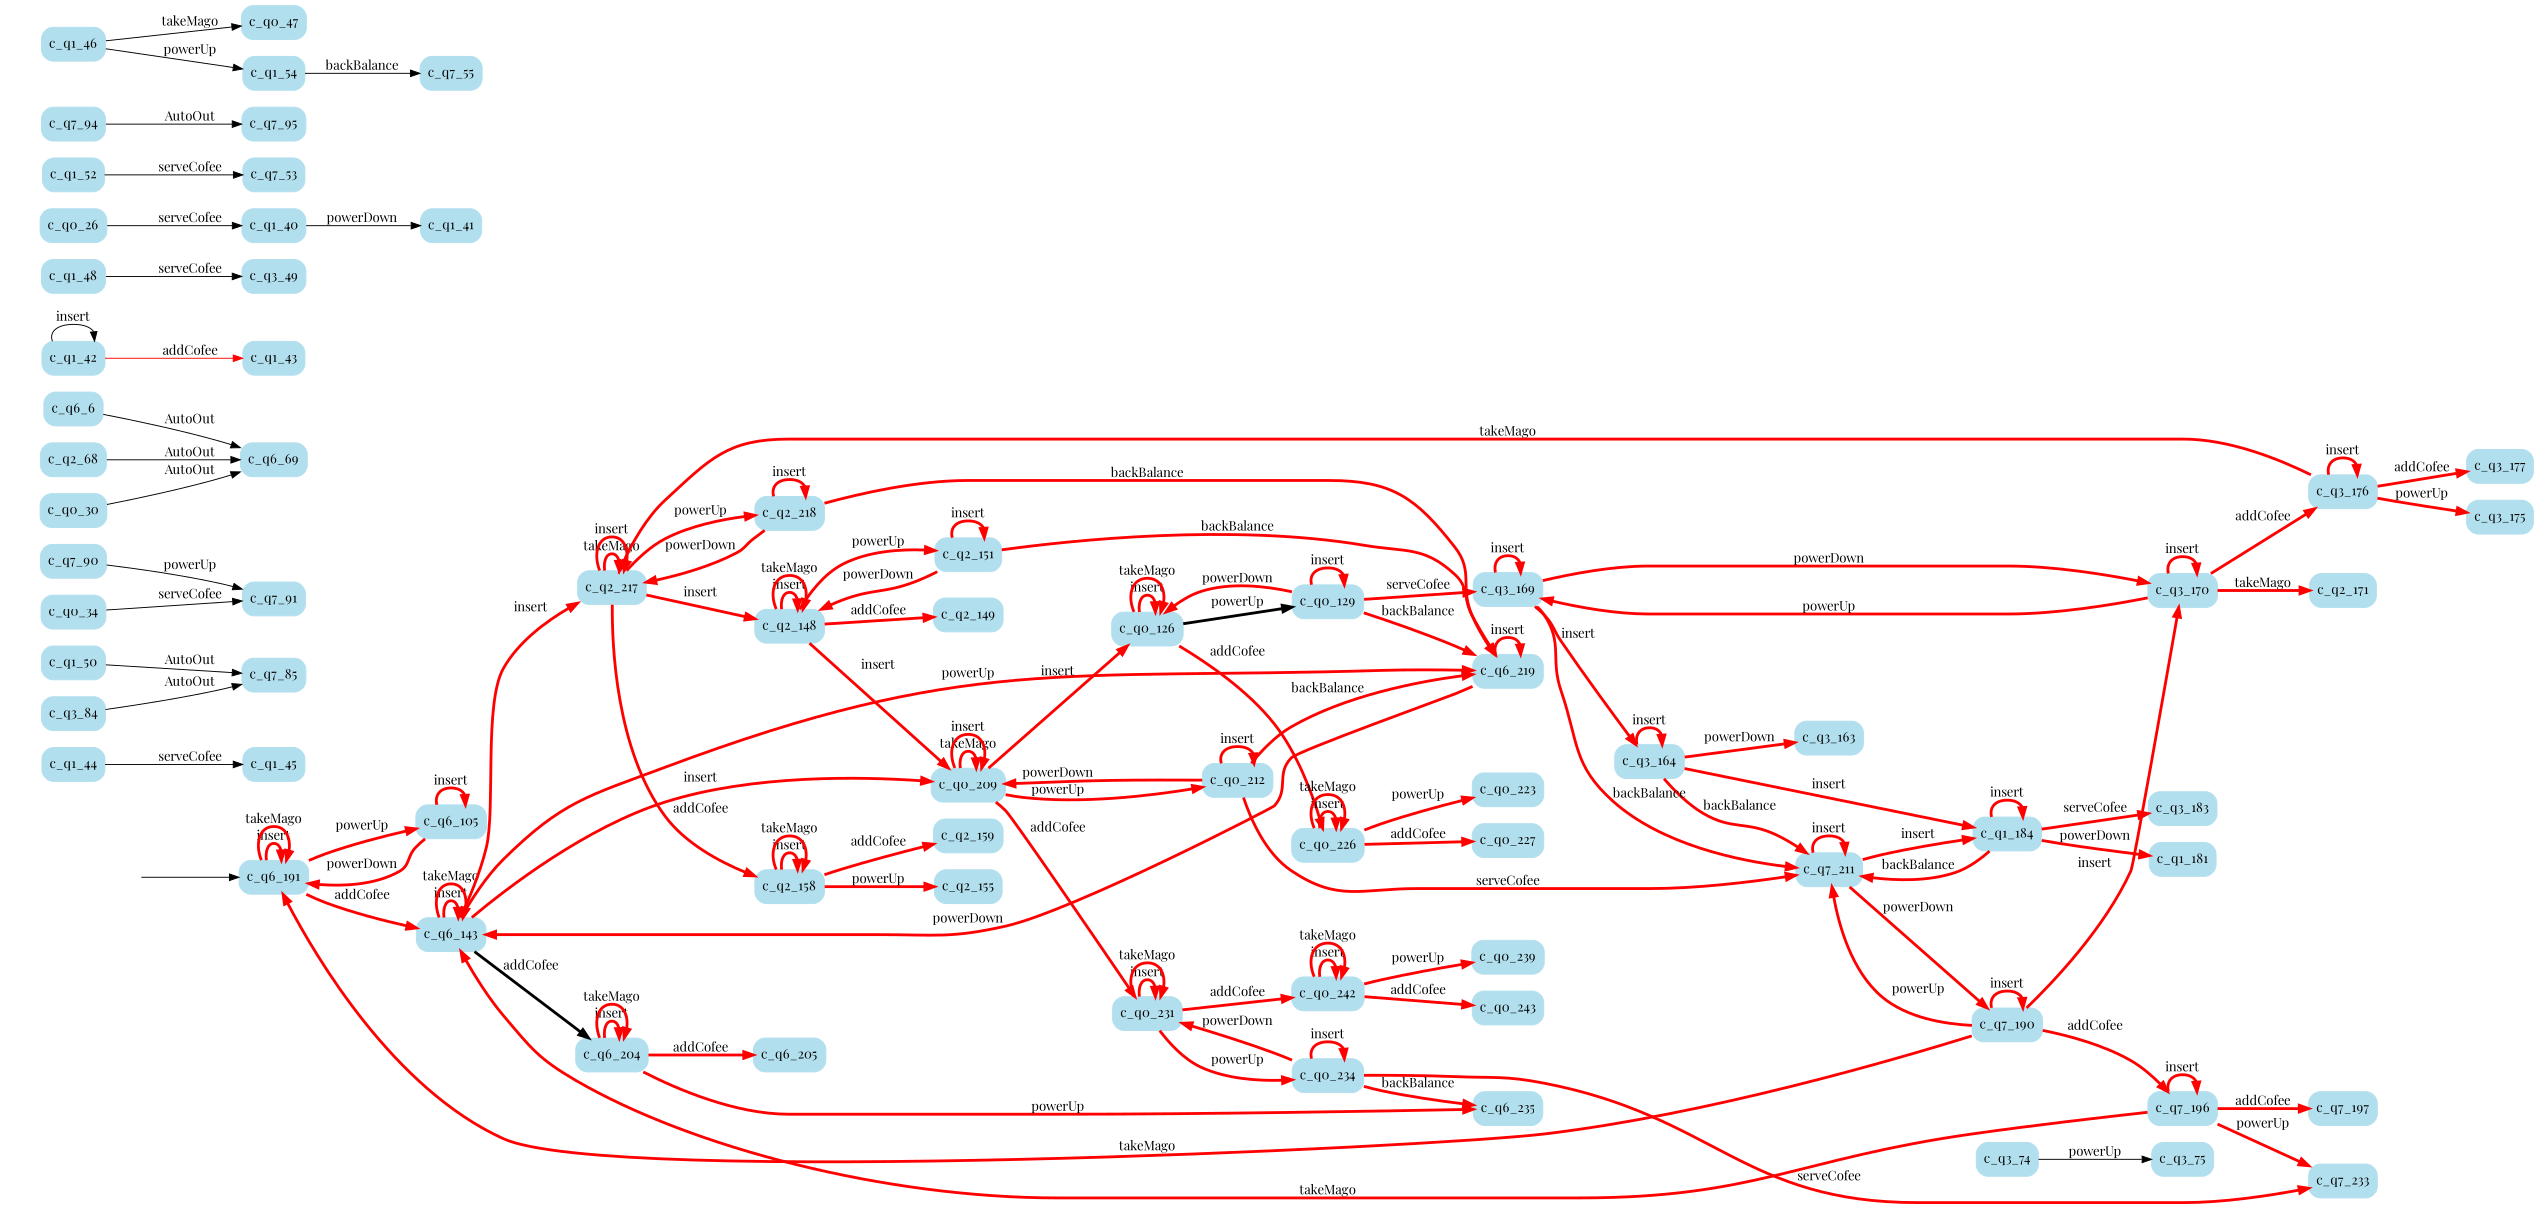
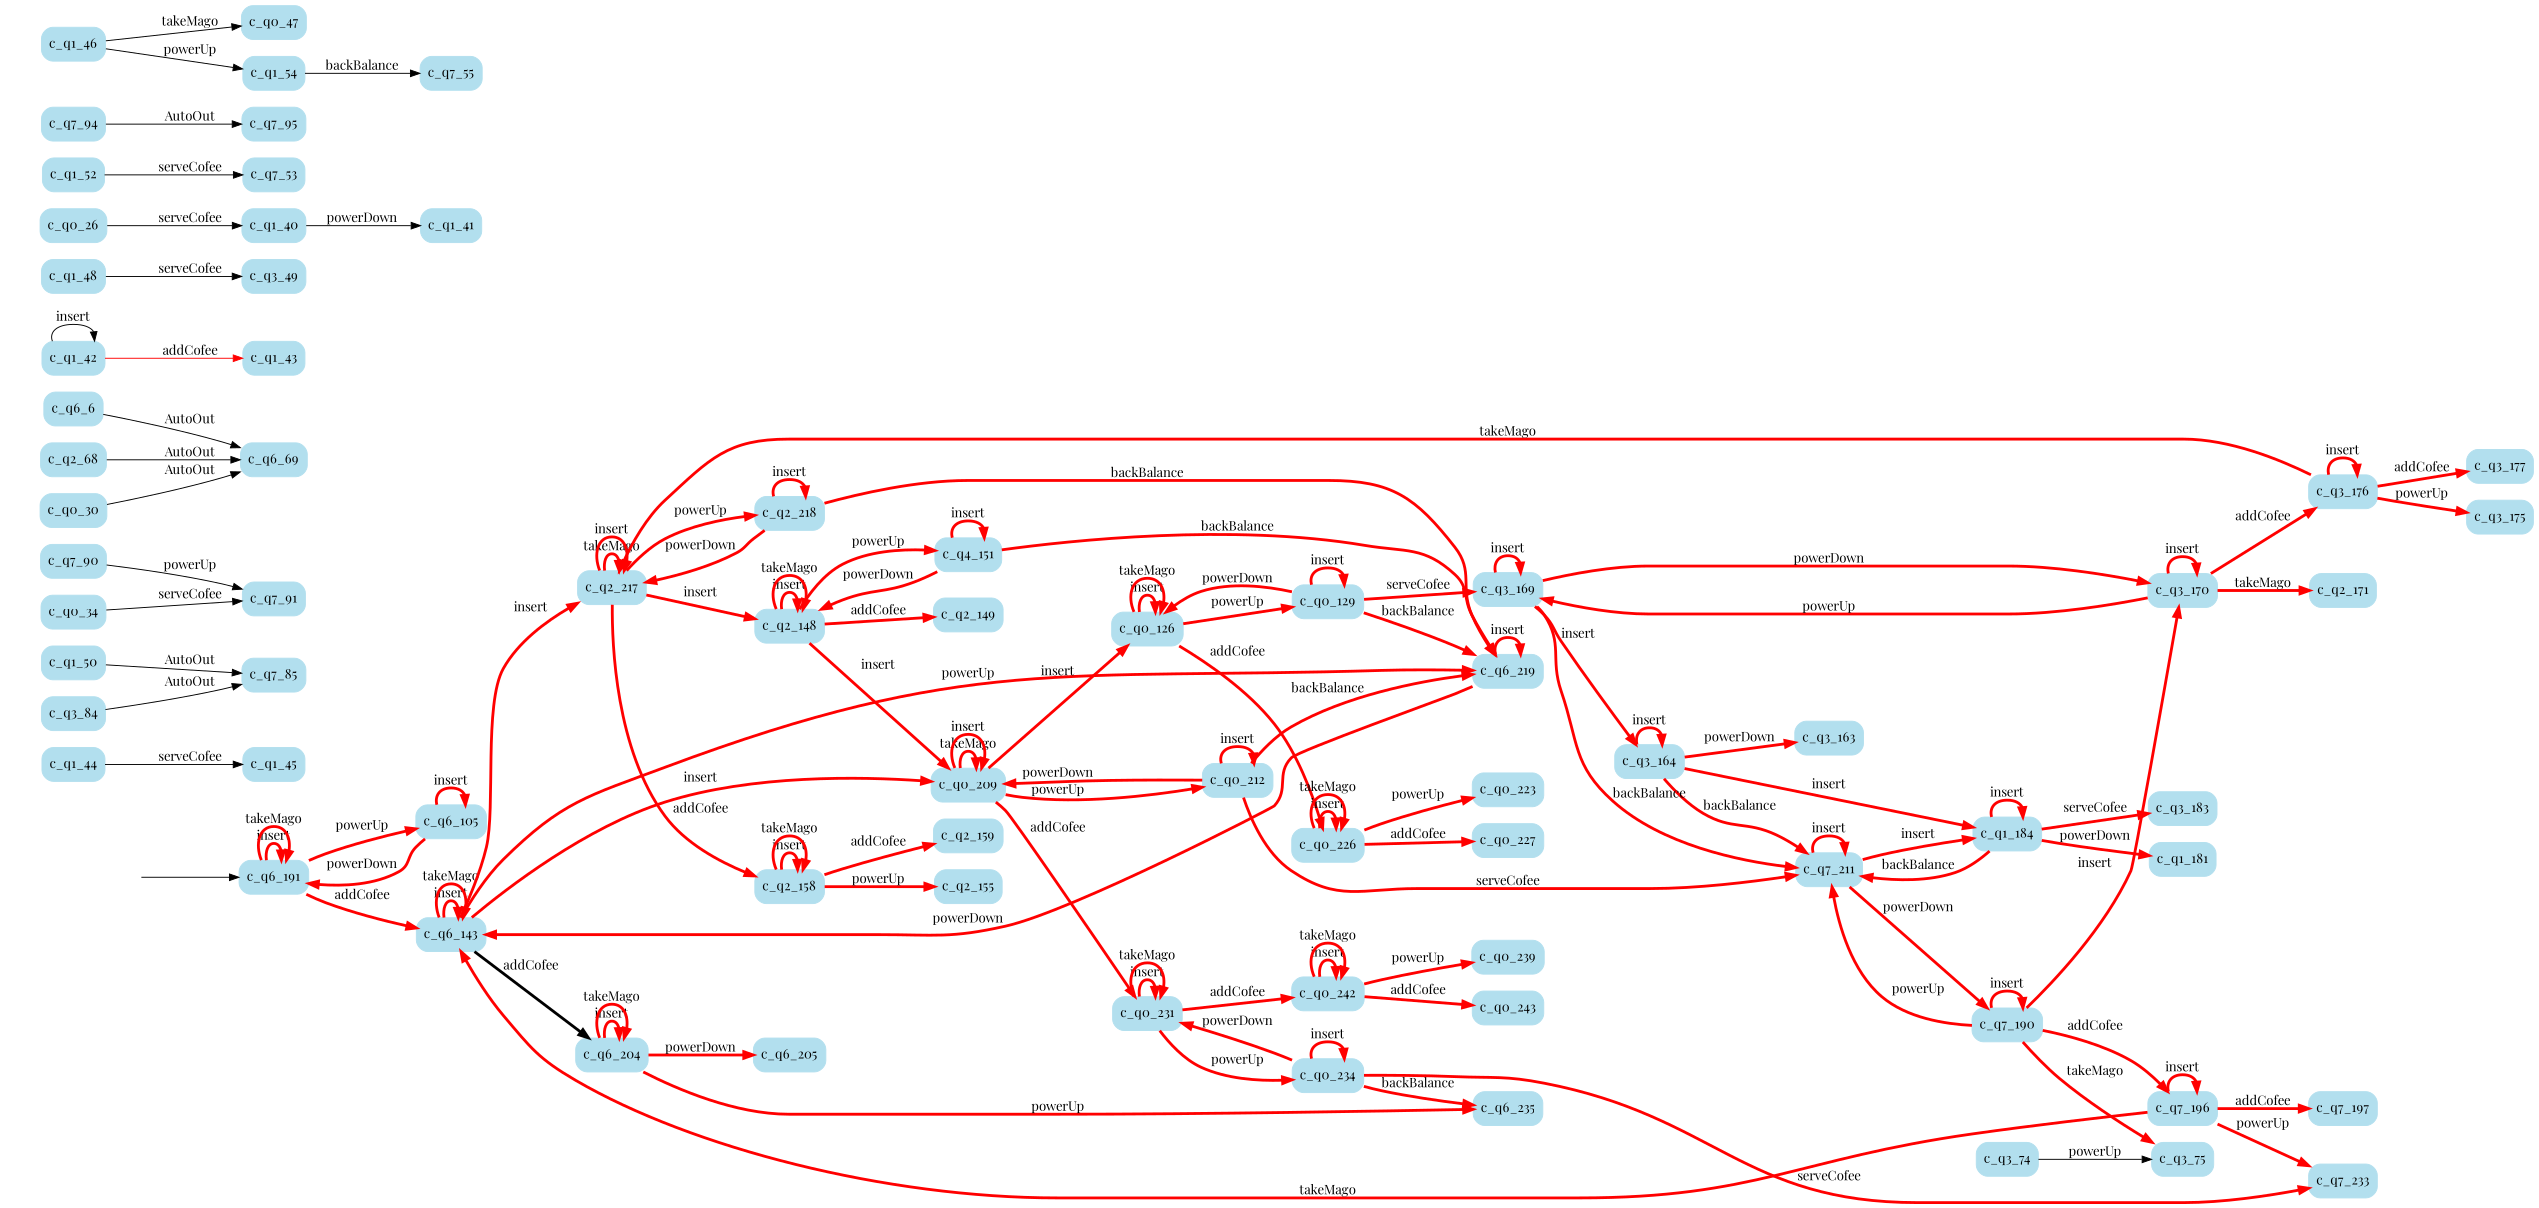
(968, 555) -> (968, 555)
(1233, 616) -> (1233, 616)
(701, 1048) -> (701, 1048)
(1080, 1158) -> (2080, 1094)
